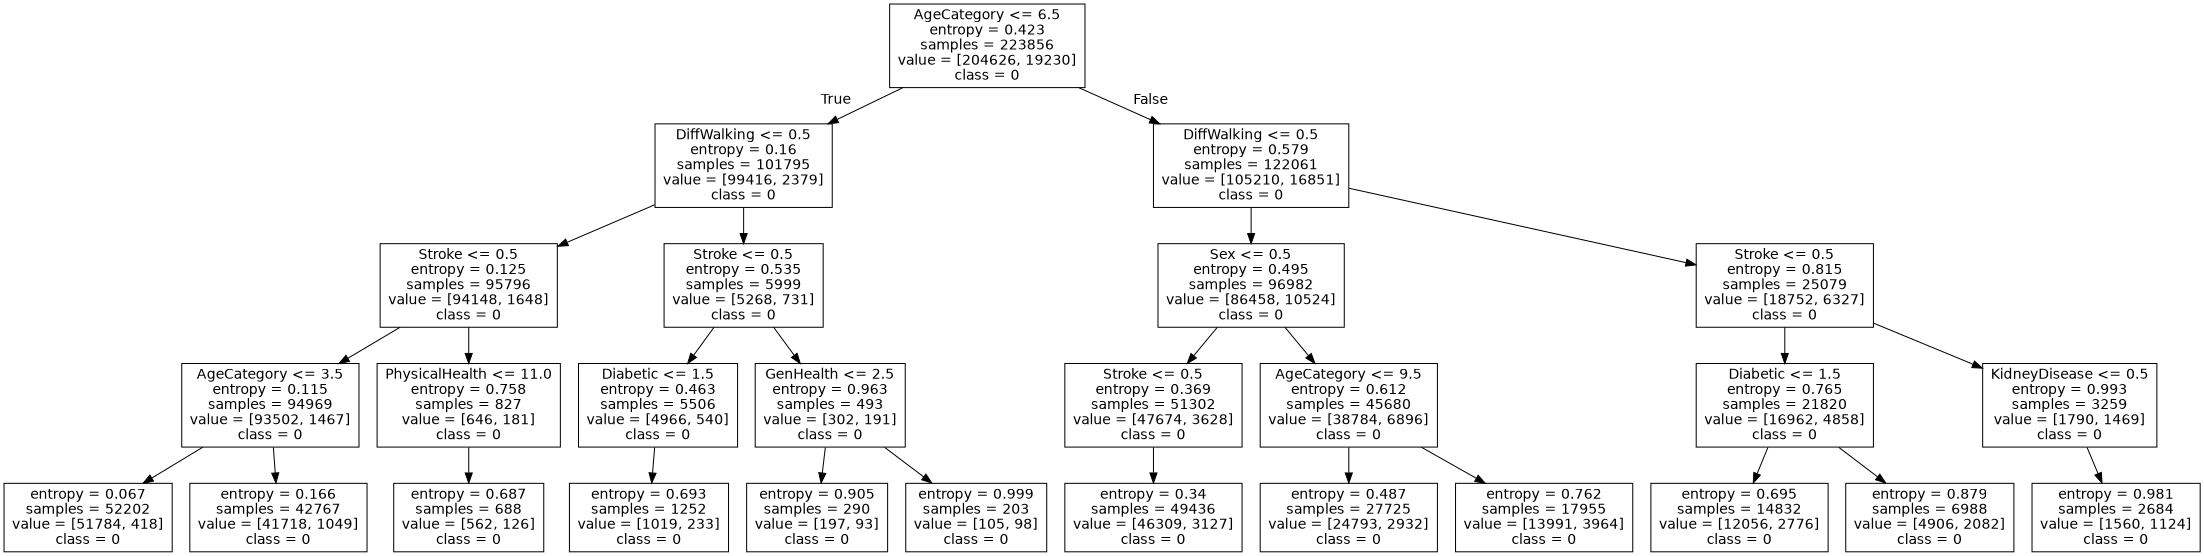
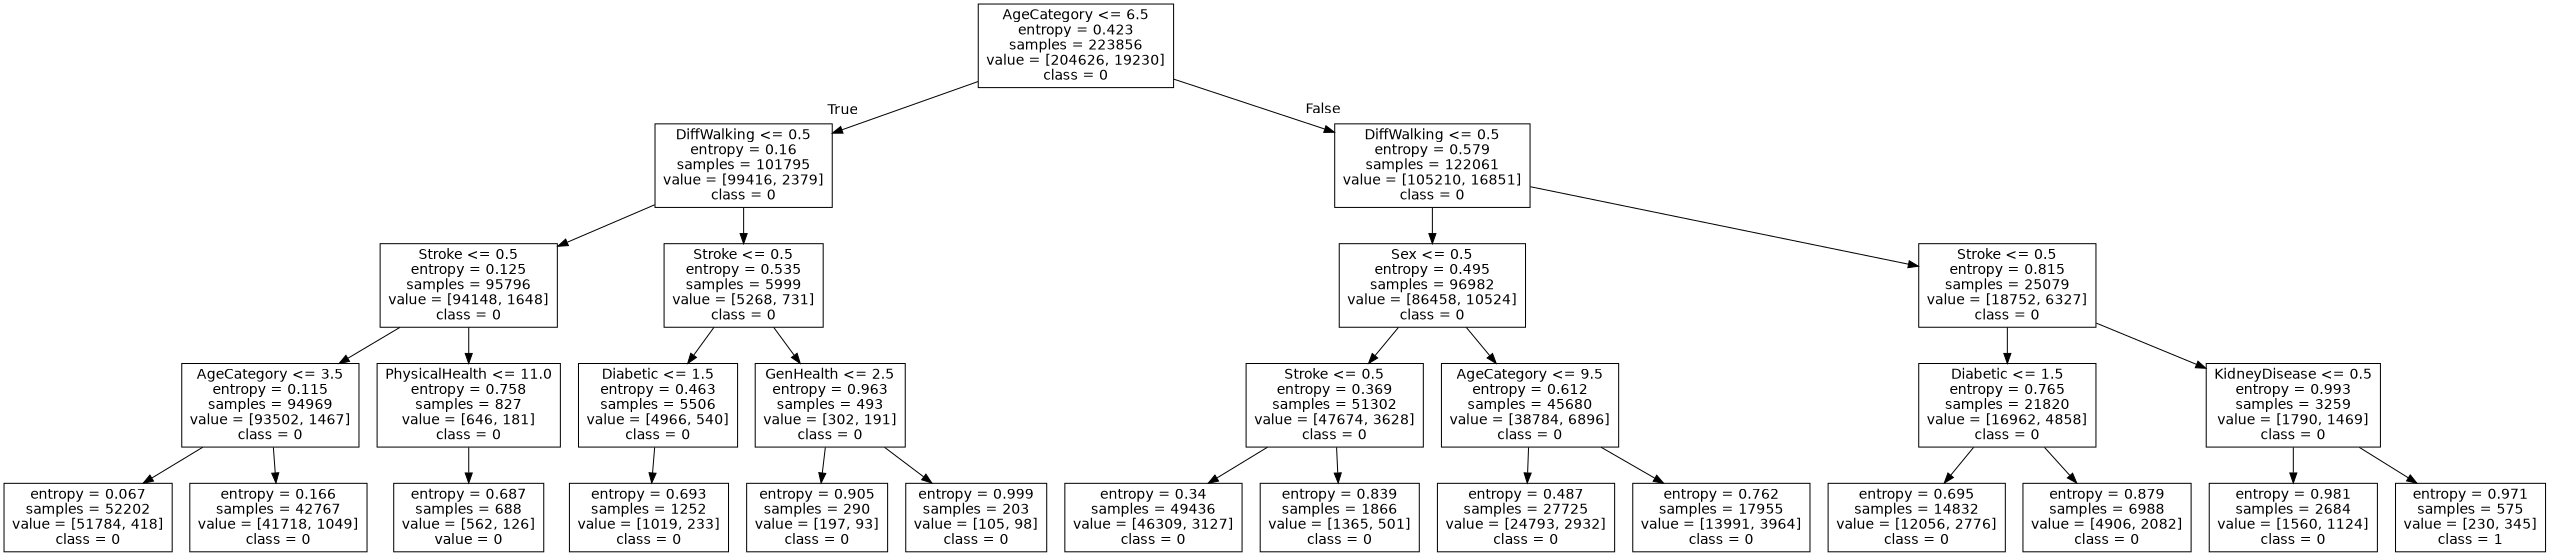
(469, 518) -> (469, 518)
none -> (1340, 518)
none -> (2471, 518)
